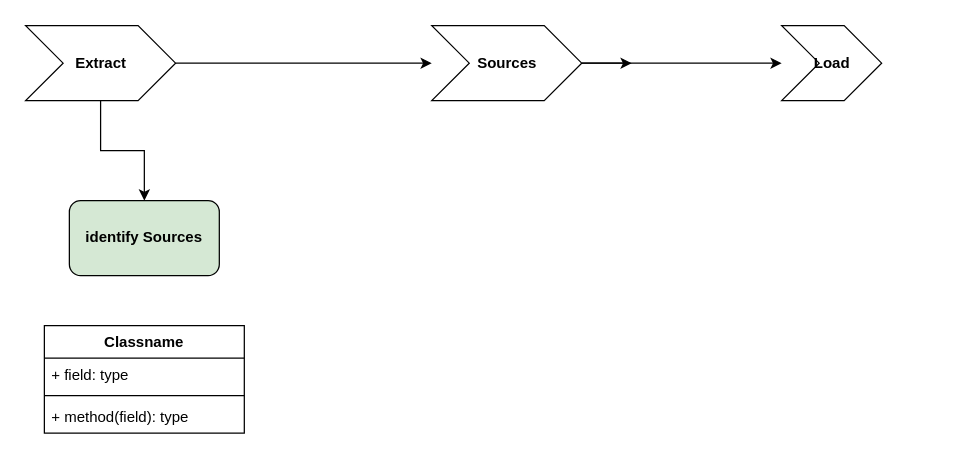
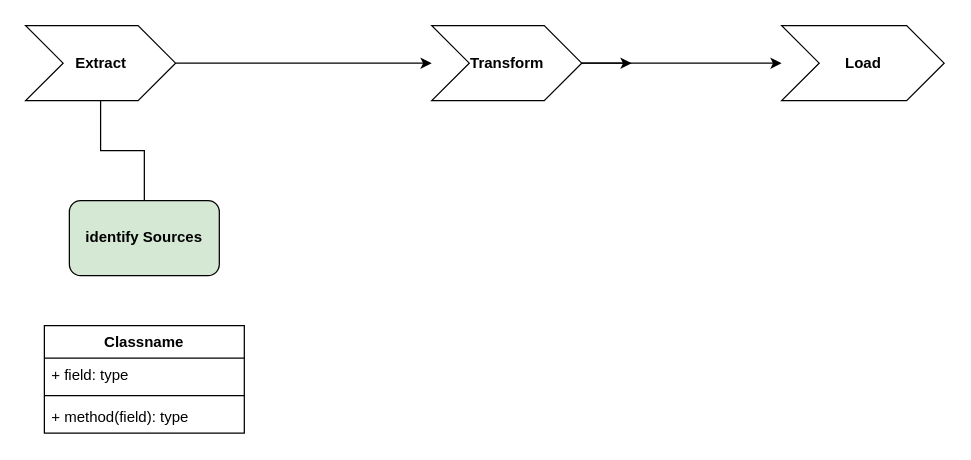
(508, 63) -> (508, 63)
(832, 63) -> (863, 63)
(144, 191) -> (144, 194)
